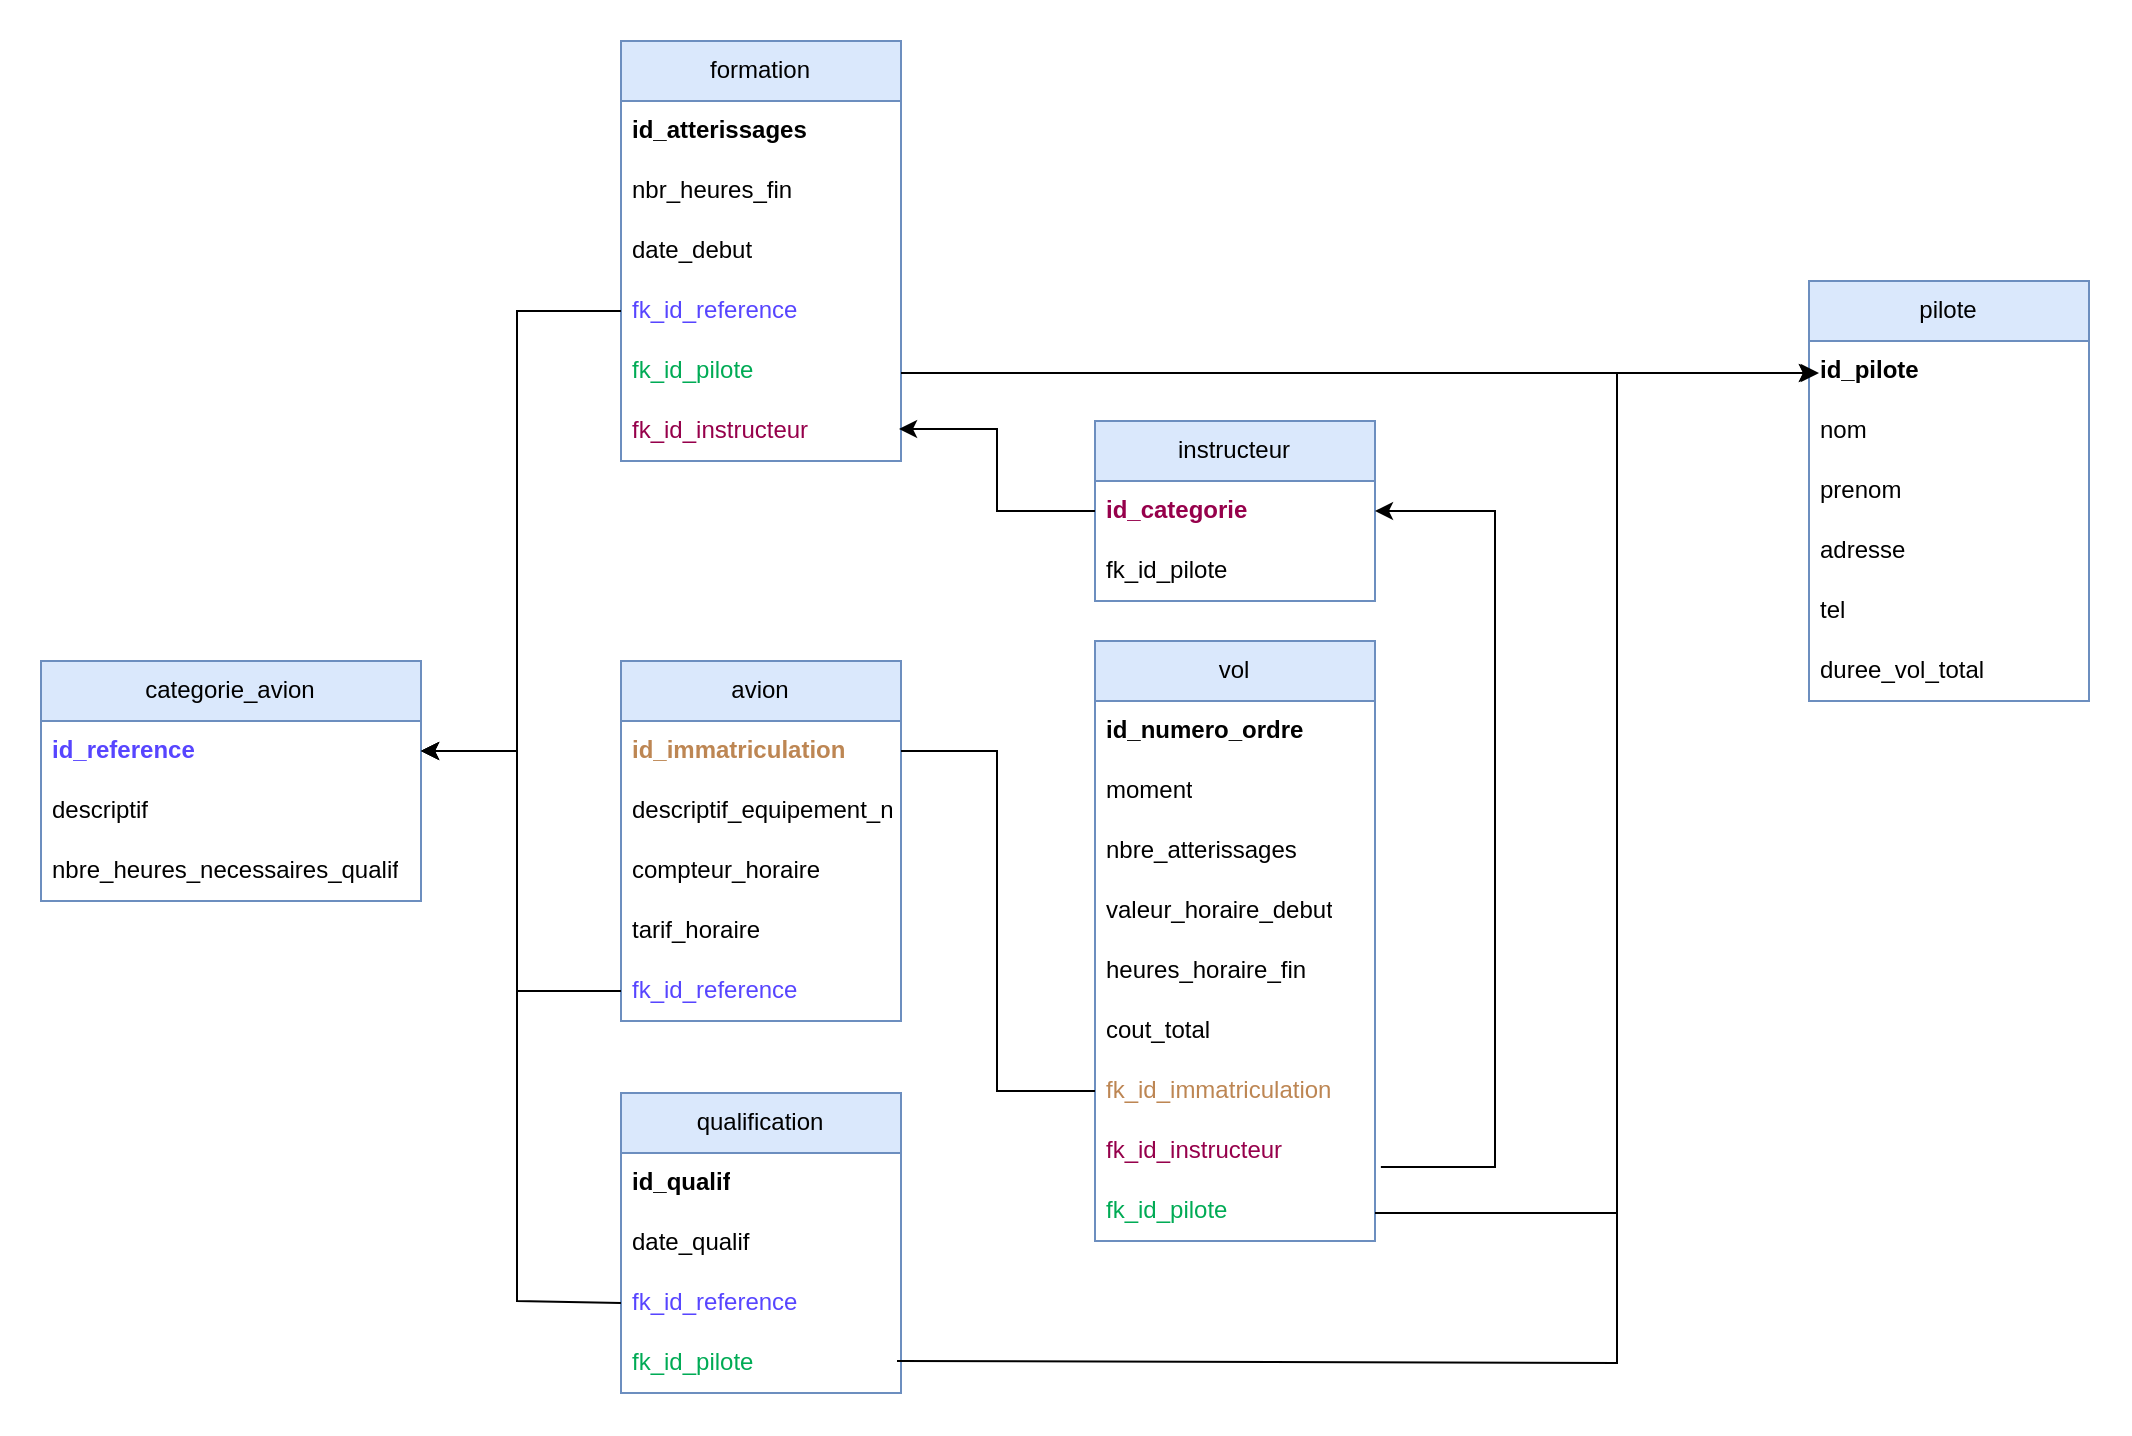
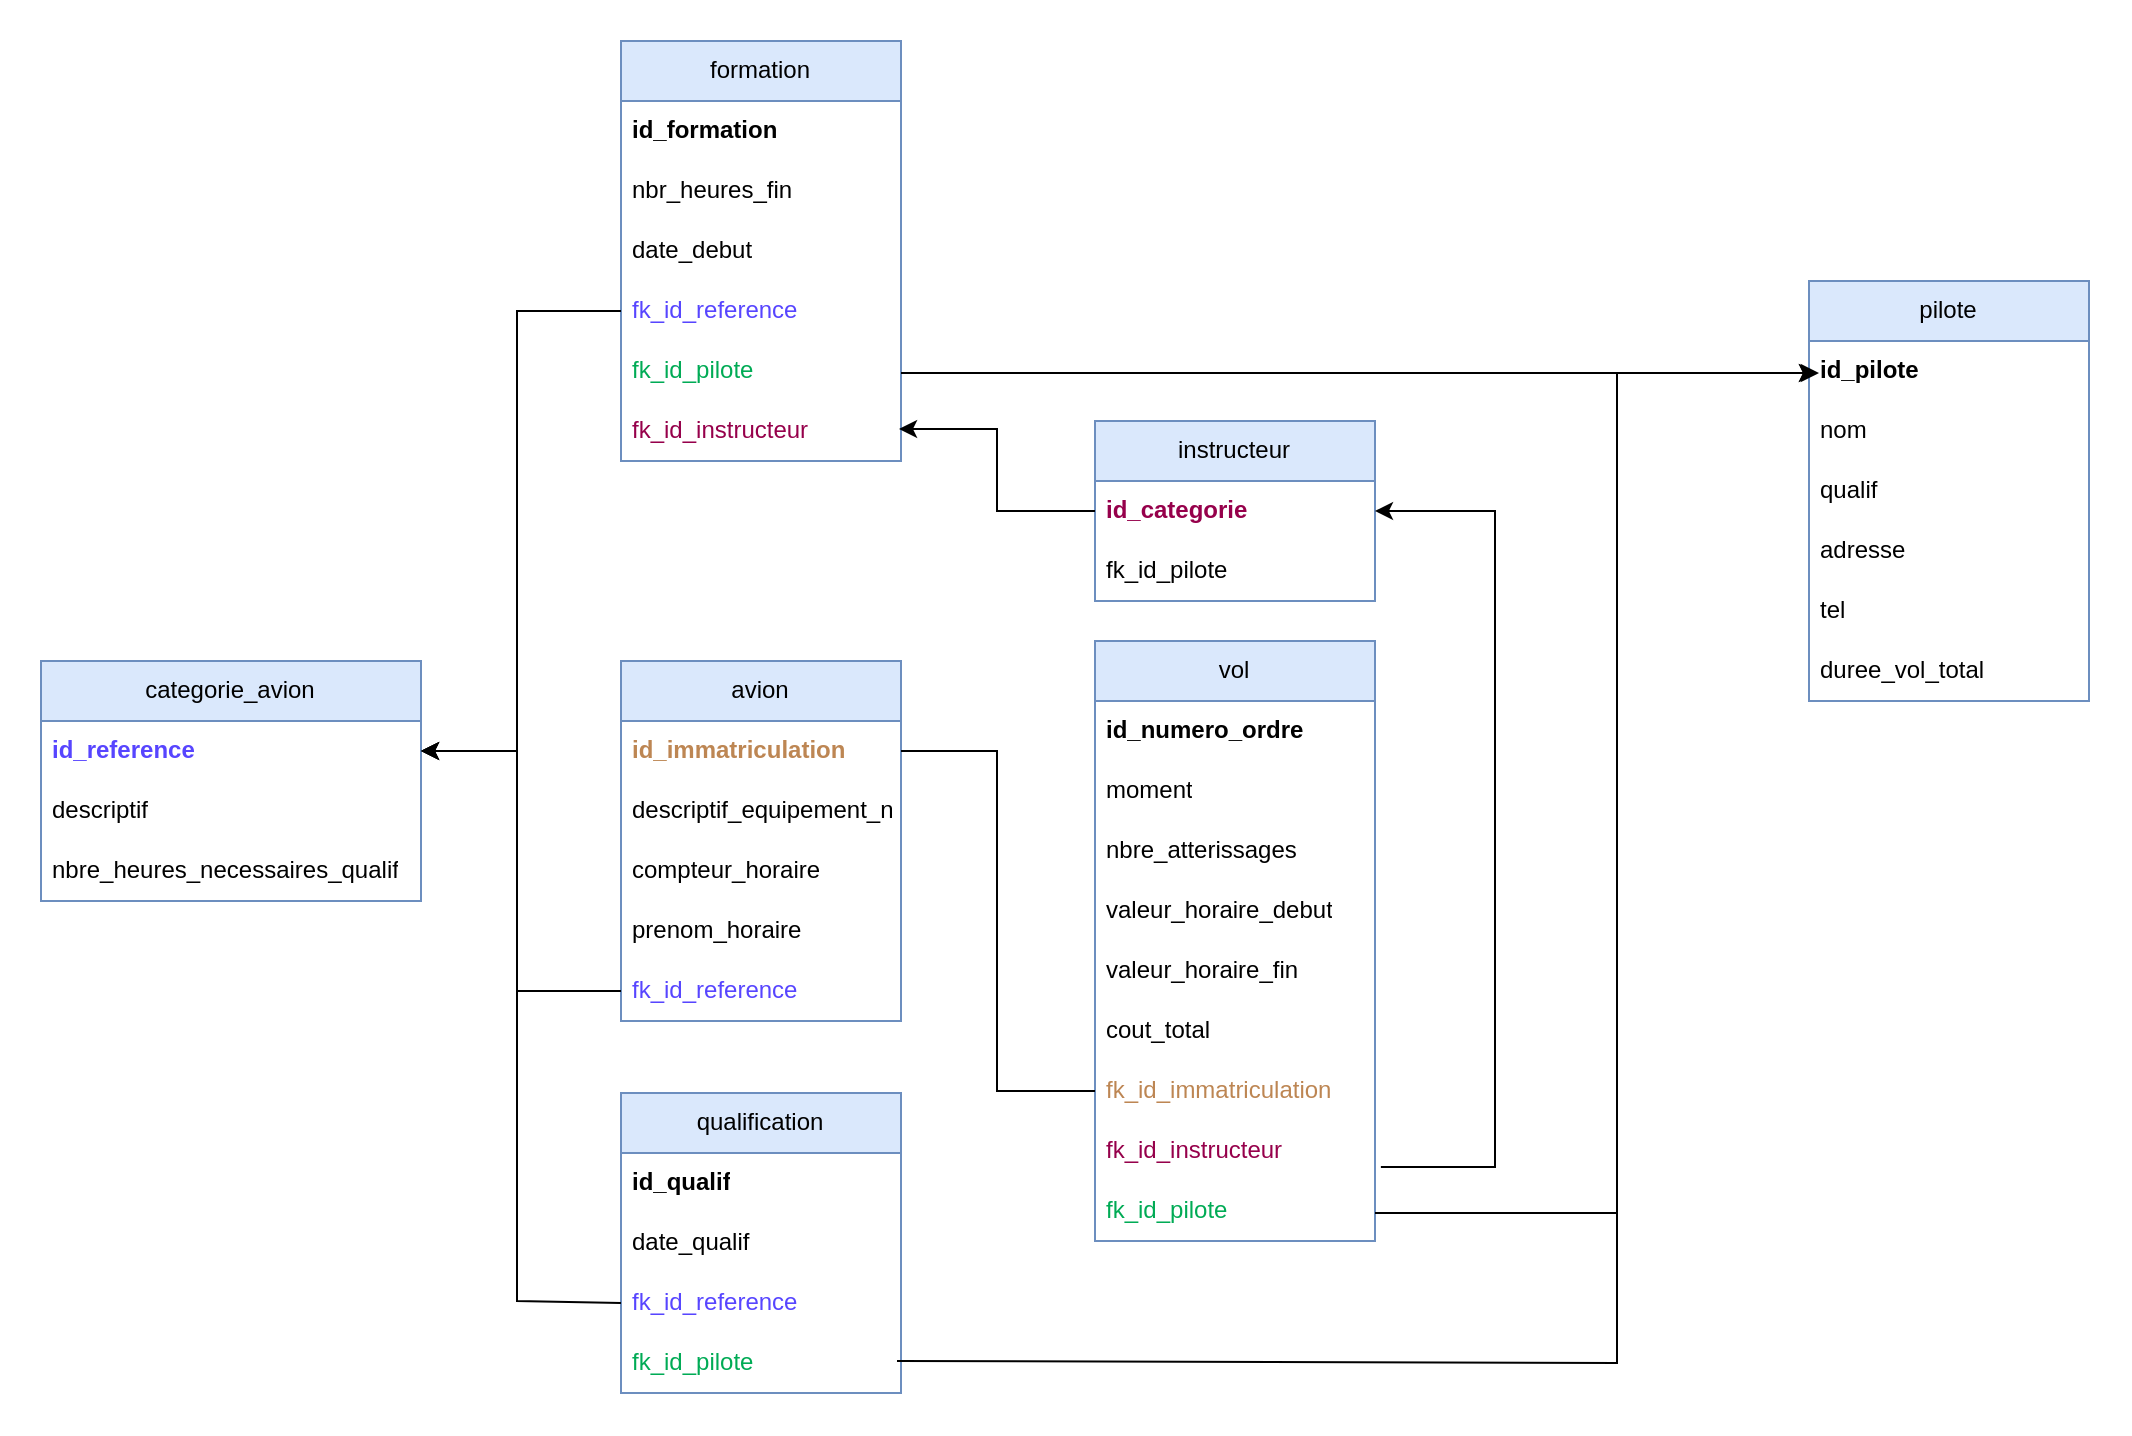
(728, 131) -> (707, 131)
(1861, 491) -> (1855, 491)
(714, 931) -> (724, 931)
(1222, 971) -> (1219, 971)
